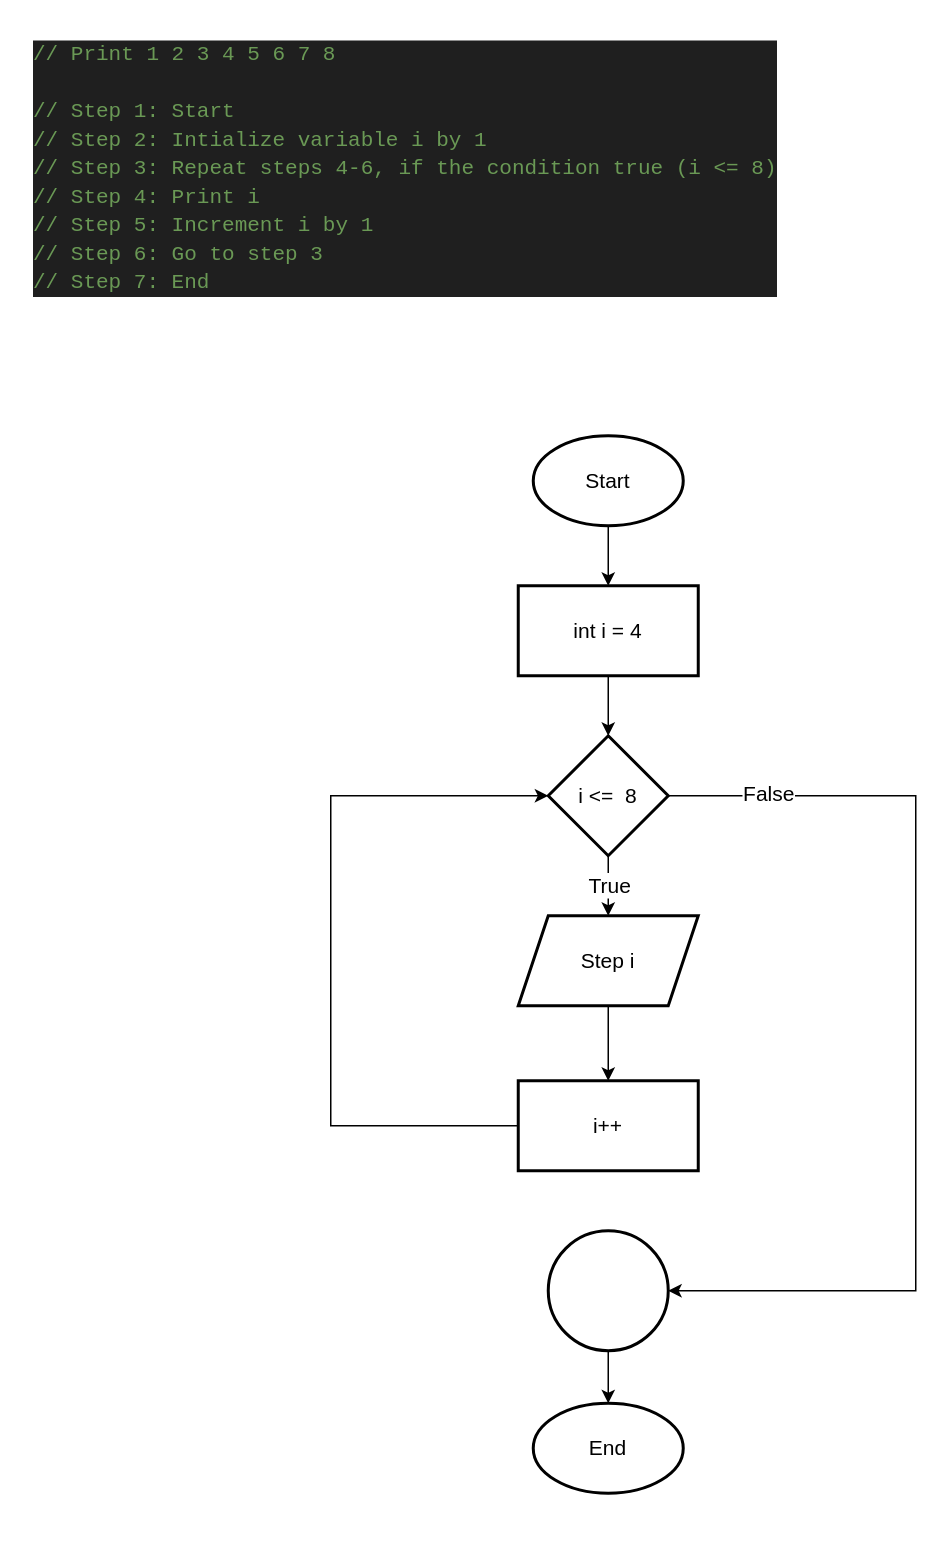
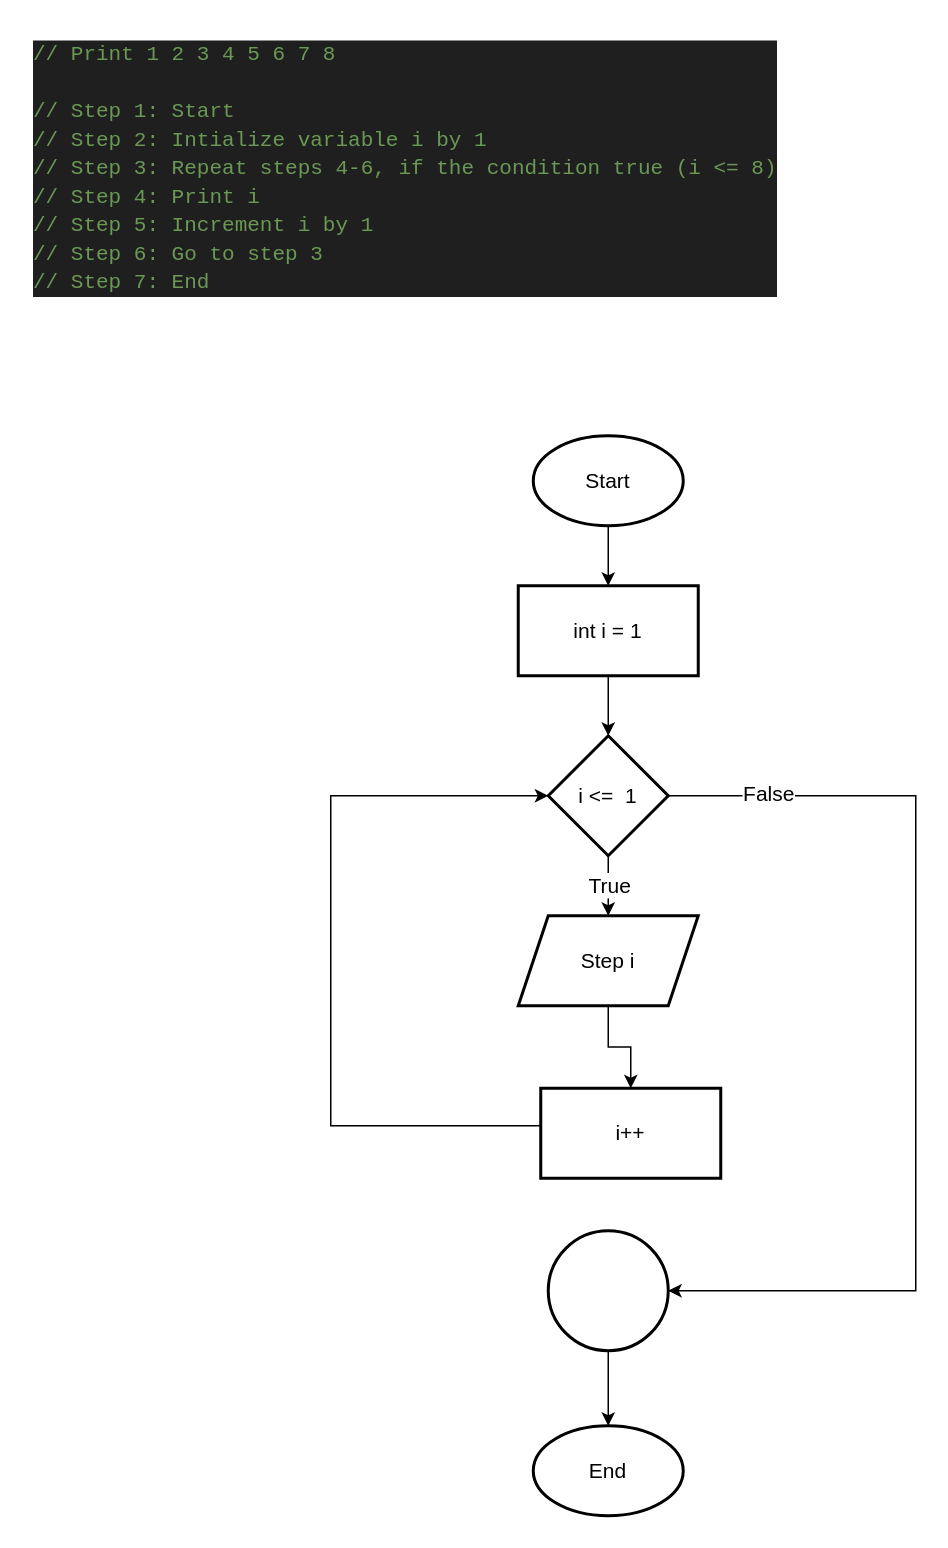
(608, 631) -> (608, 631)
(608, 796) -> (608, 796)
(608, 1126) -> (631, 1133)
(608, 1448) -> (608, 1471)
